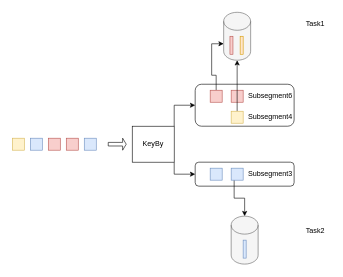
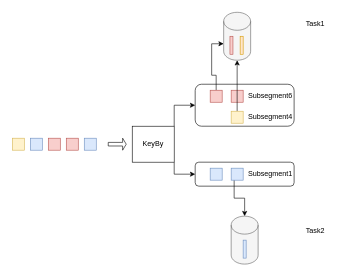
(271, 174) -> (271, 174)
